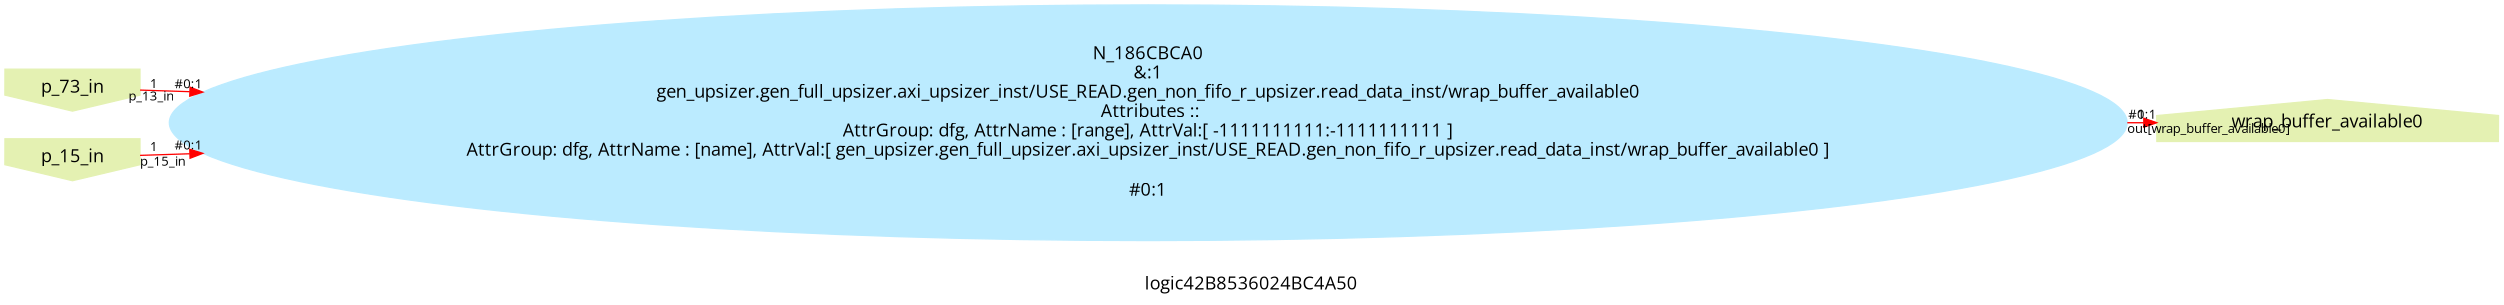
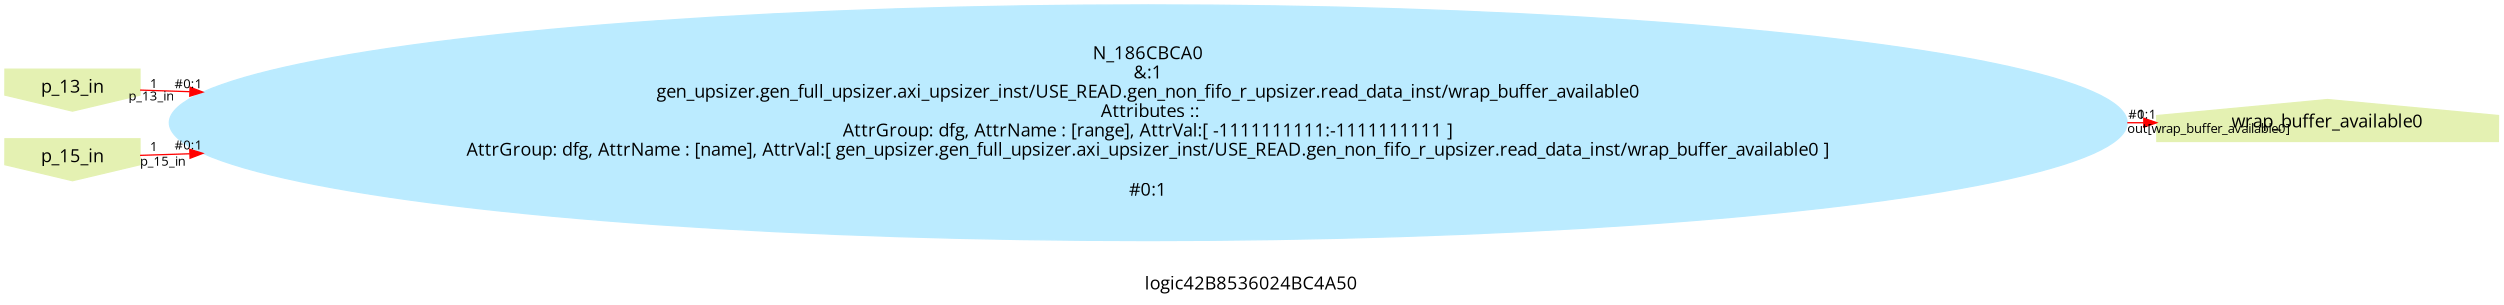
(72, 88) -> (72, 88)
